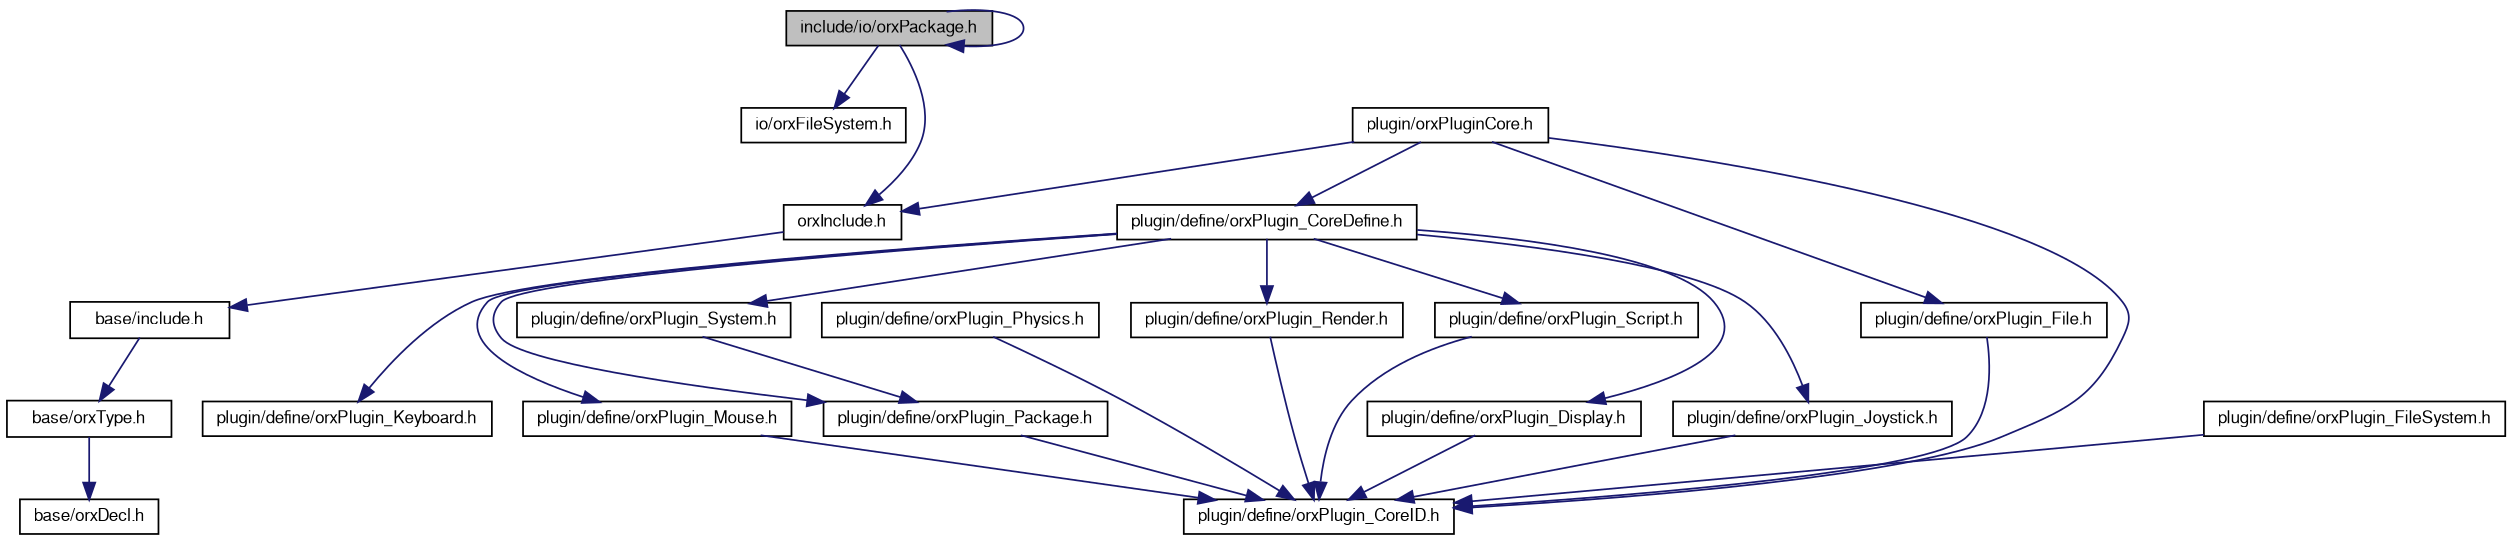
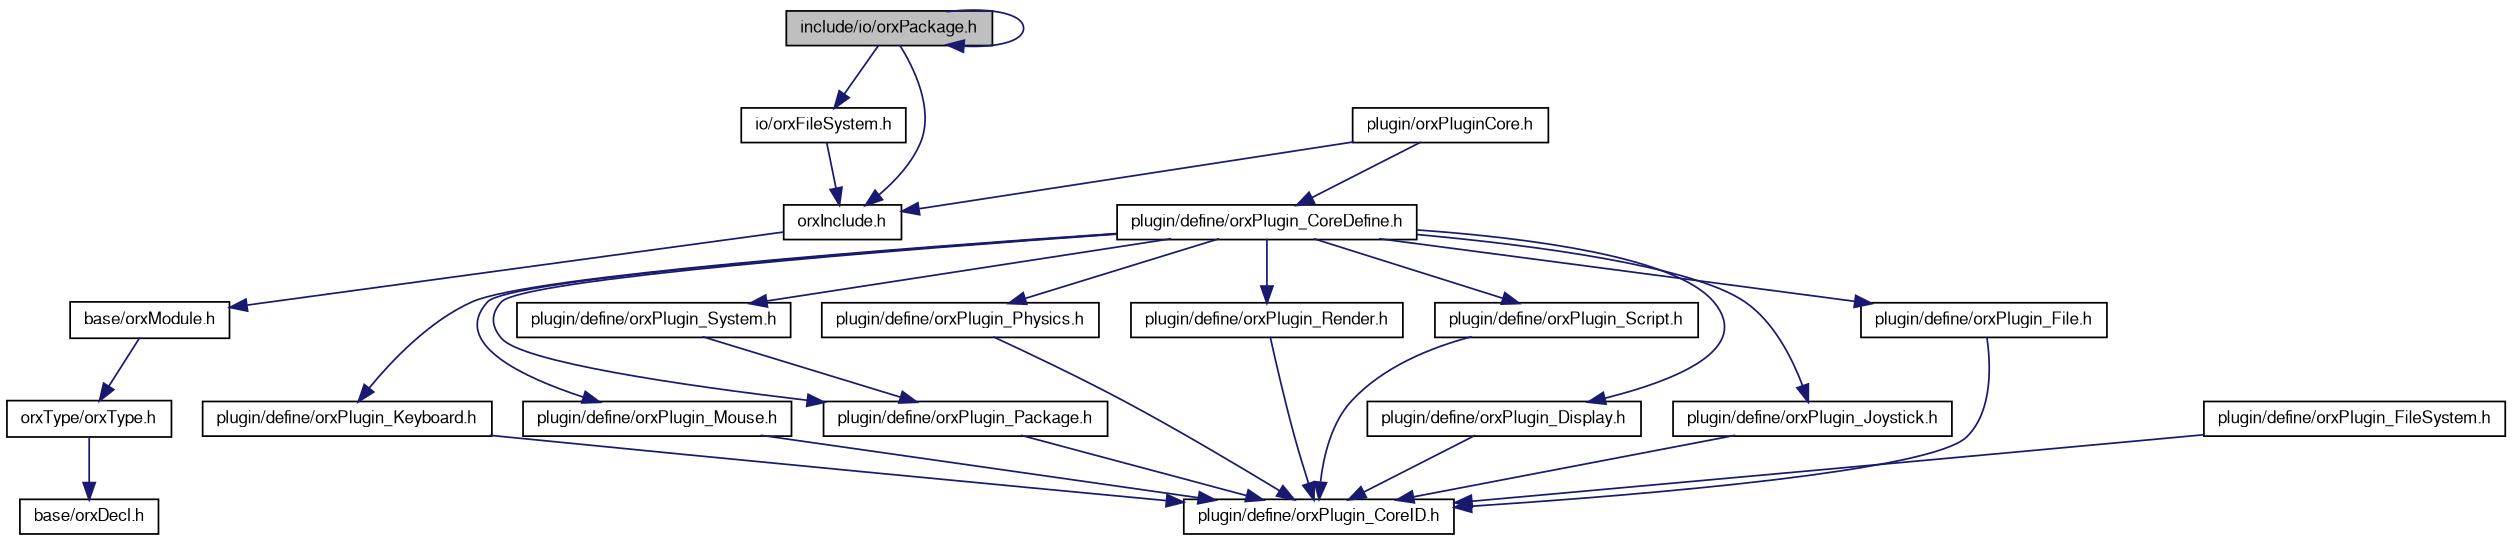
none -> (831, 165)
(1709, 220) -> (1581, 265)
none -> (1122, 268)
(150, 320) -> (150, 320)
(2110, 362) -> (828, 468)
(89, 419) -> (89, 419)
